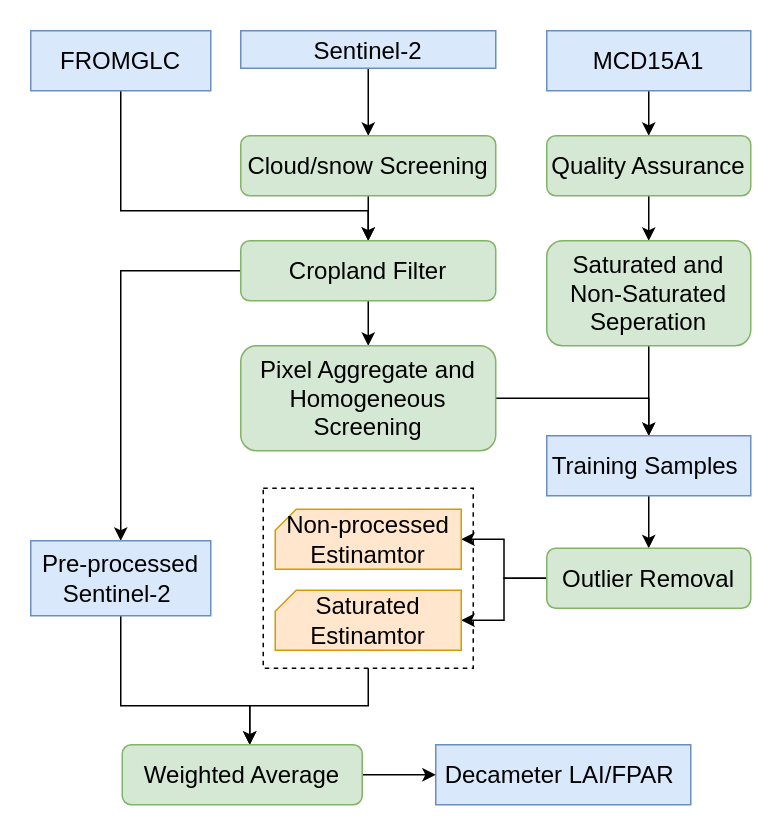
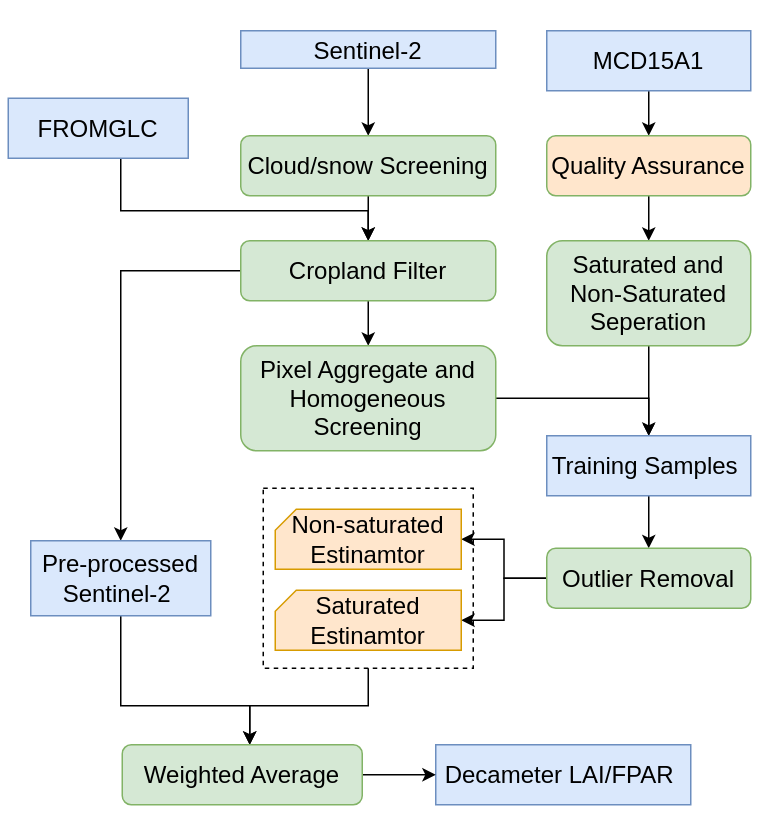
(121, 61) -> (98, 128)
(649, 166) -> (649, 166)
(368, 539) -> (368, 539)
